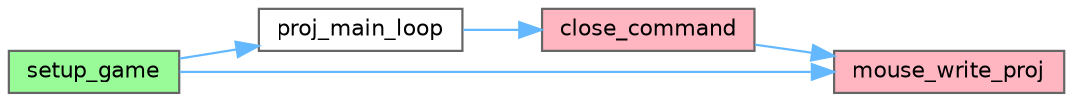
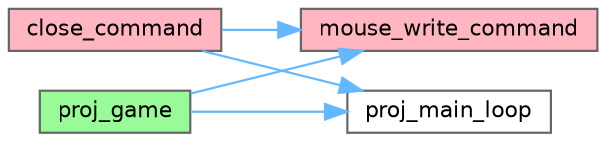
(491, 30) -> (254, 64)
(94, 72) -> (115, 112)
(949, 72) -> (449, 30)
